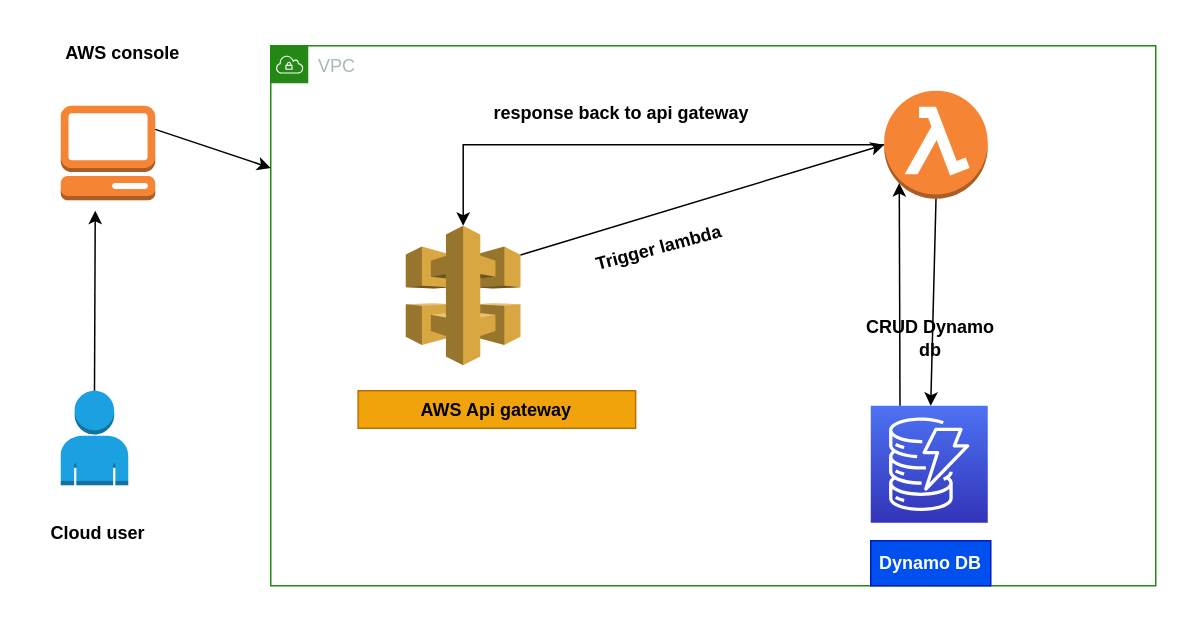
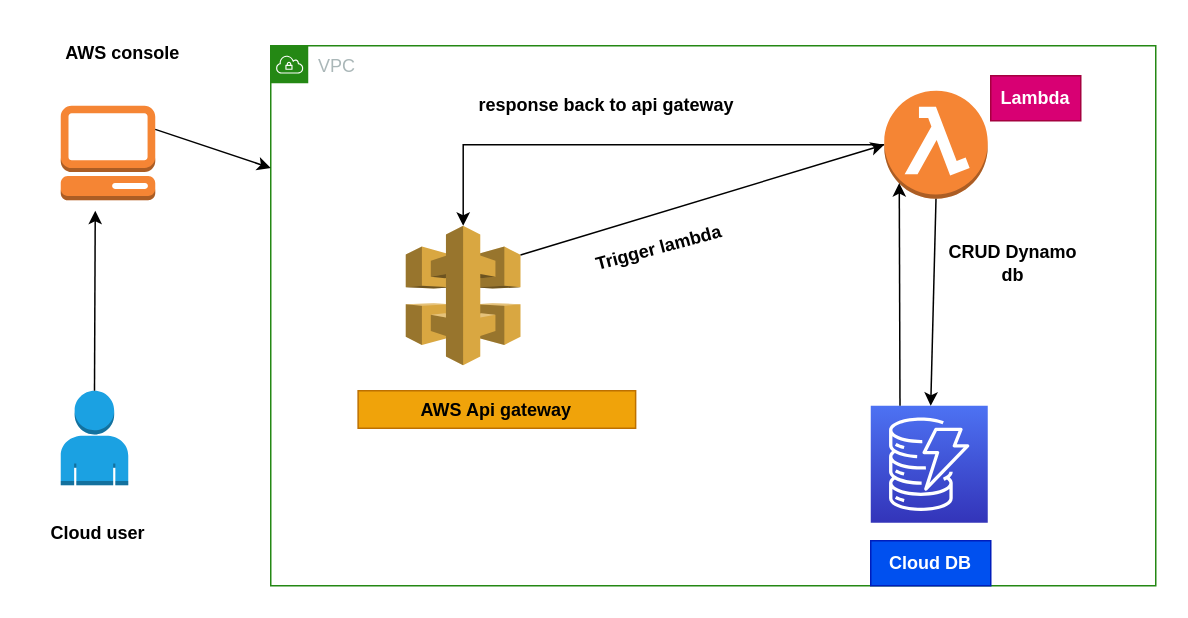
none -> (1036, 98)
(622, 113) -> (607, 106)
(931, 338) -> (1013, 263)
(931, 563) -> (931, 563)
